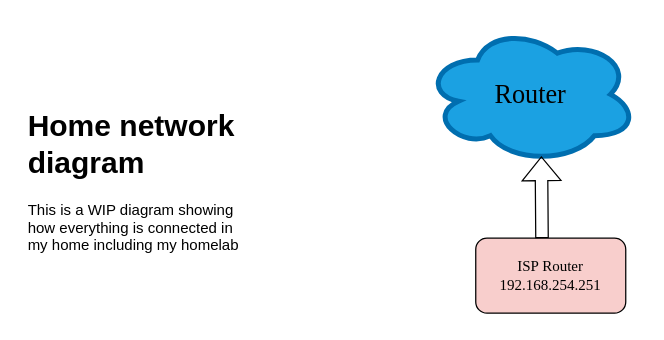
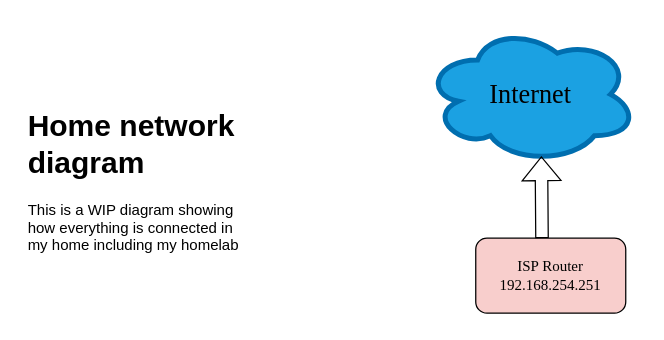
(531, 94) -> (531, 94)
